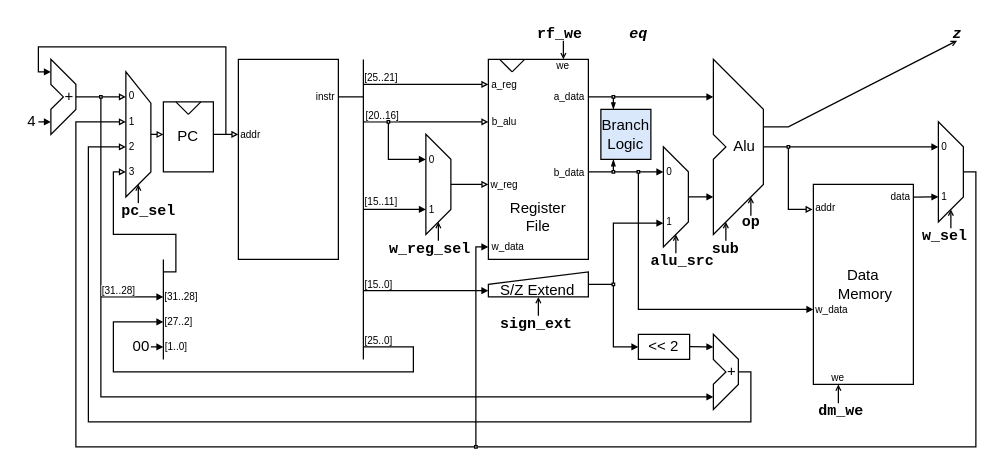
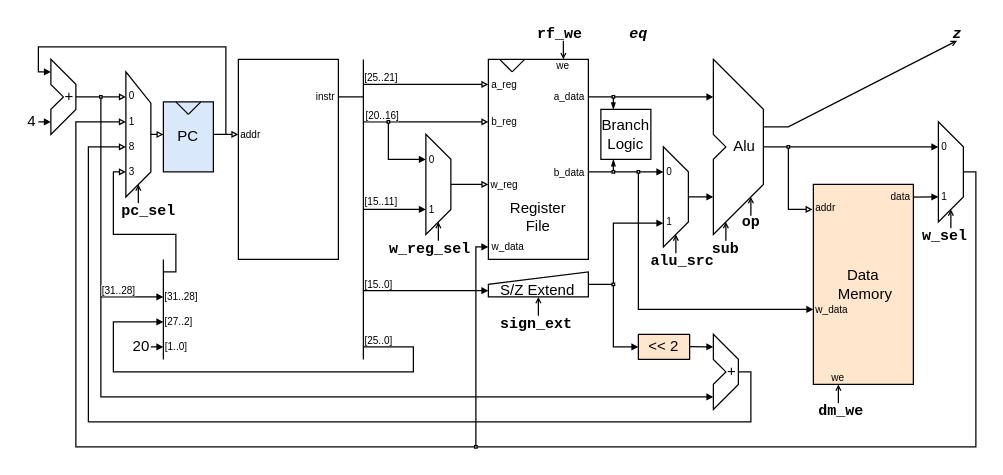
(504, 122) -> (504, 122)
(626, 134) -> (626, 134)
(188, 137) -> (188, 137)
(132, 147) -> (132, 147)
(863, 284) -> (863, 284)
(141, 347) -> (141, 347)
(664, 347) -> (664, 347)
